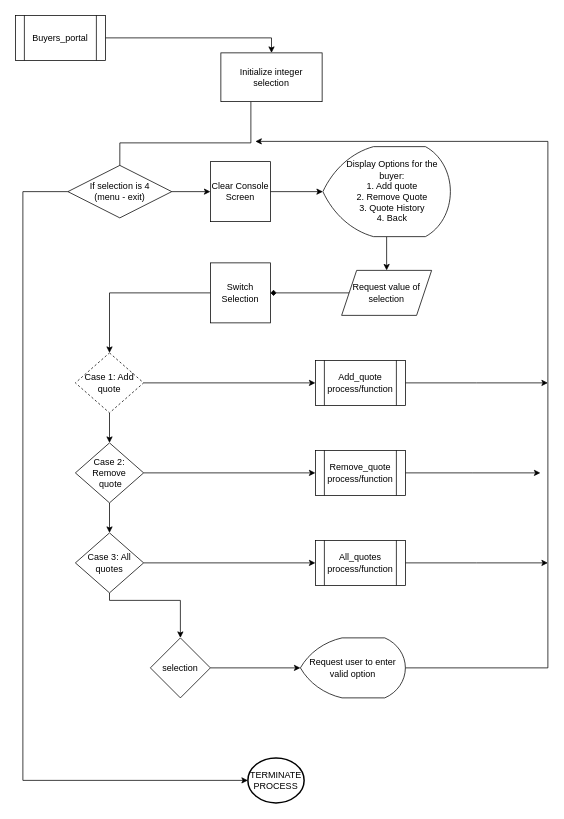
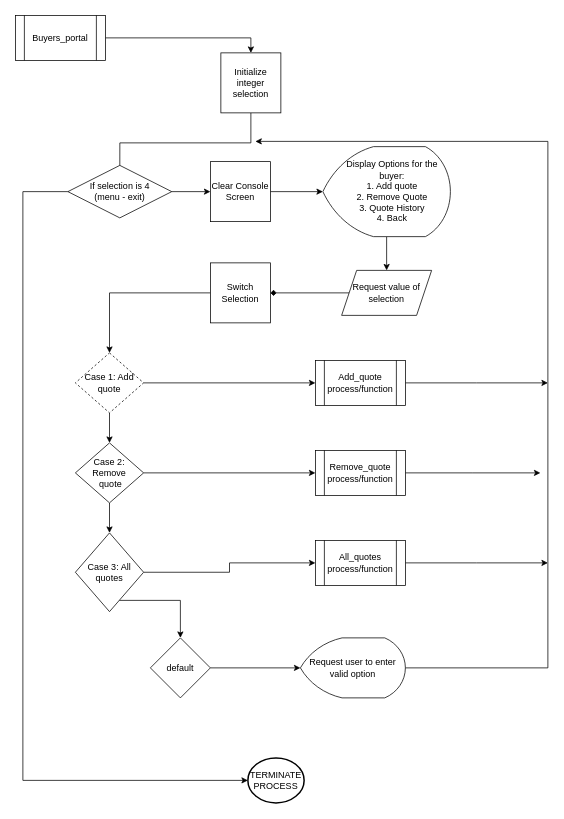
(272, 77) -> (251, 83)
(110, 563) -> (110, 572)
(180, 668) -> (180, 668)
